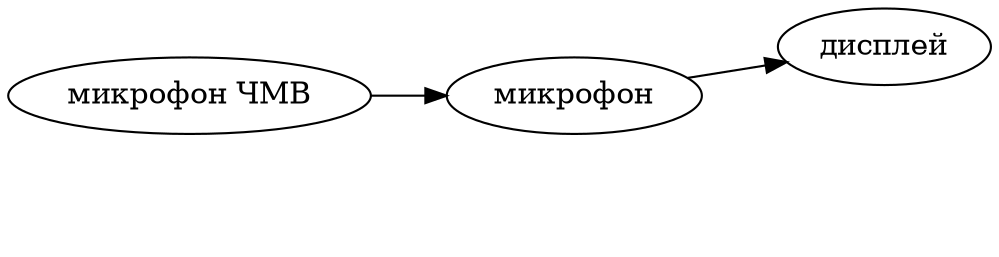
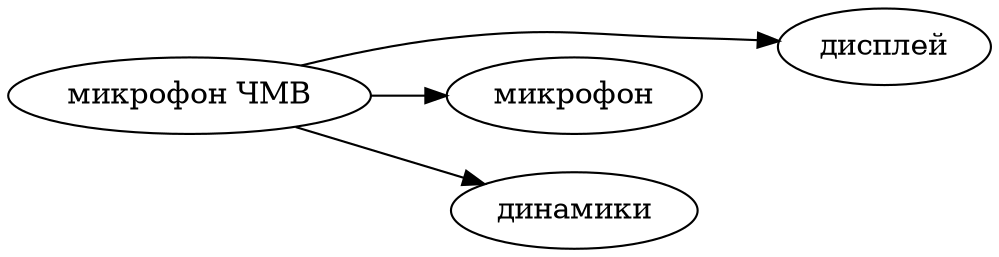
(727, 72) -> (528, 32)
none -> (574, 211)
